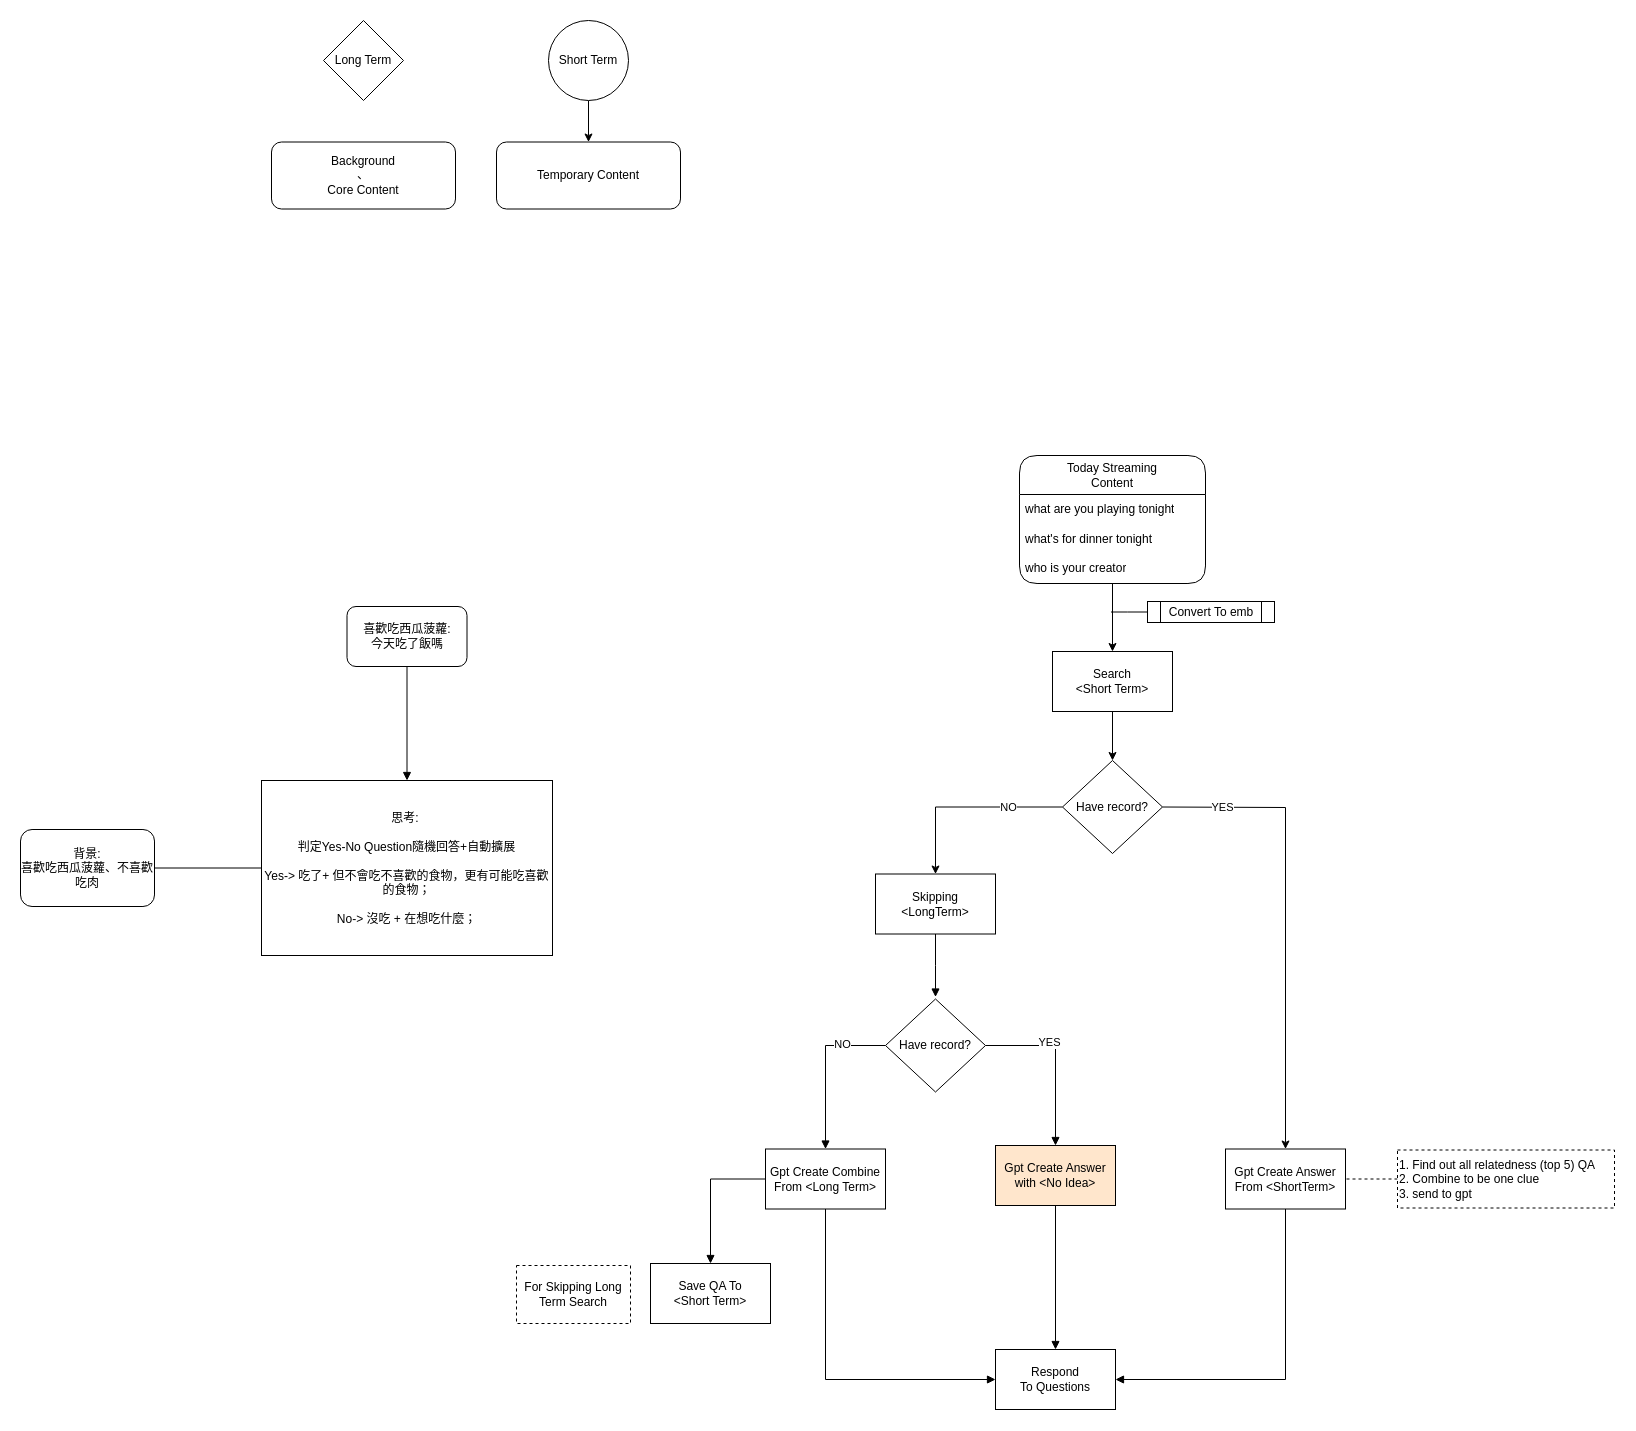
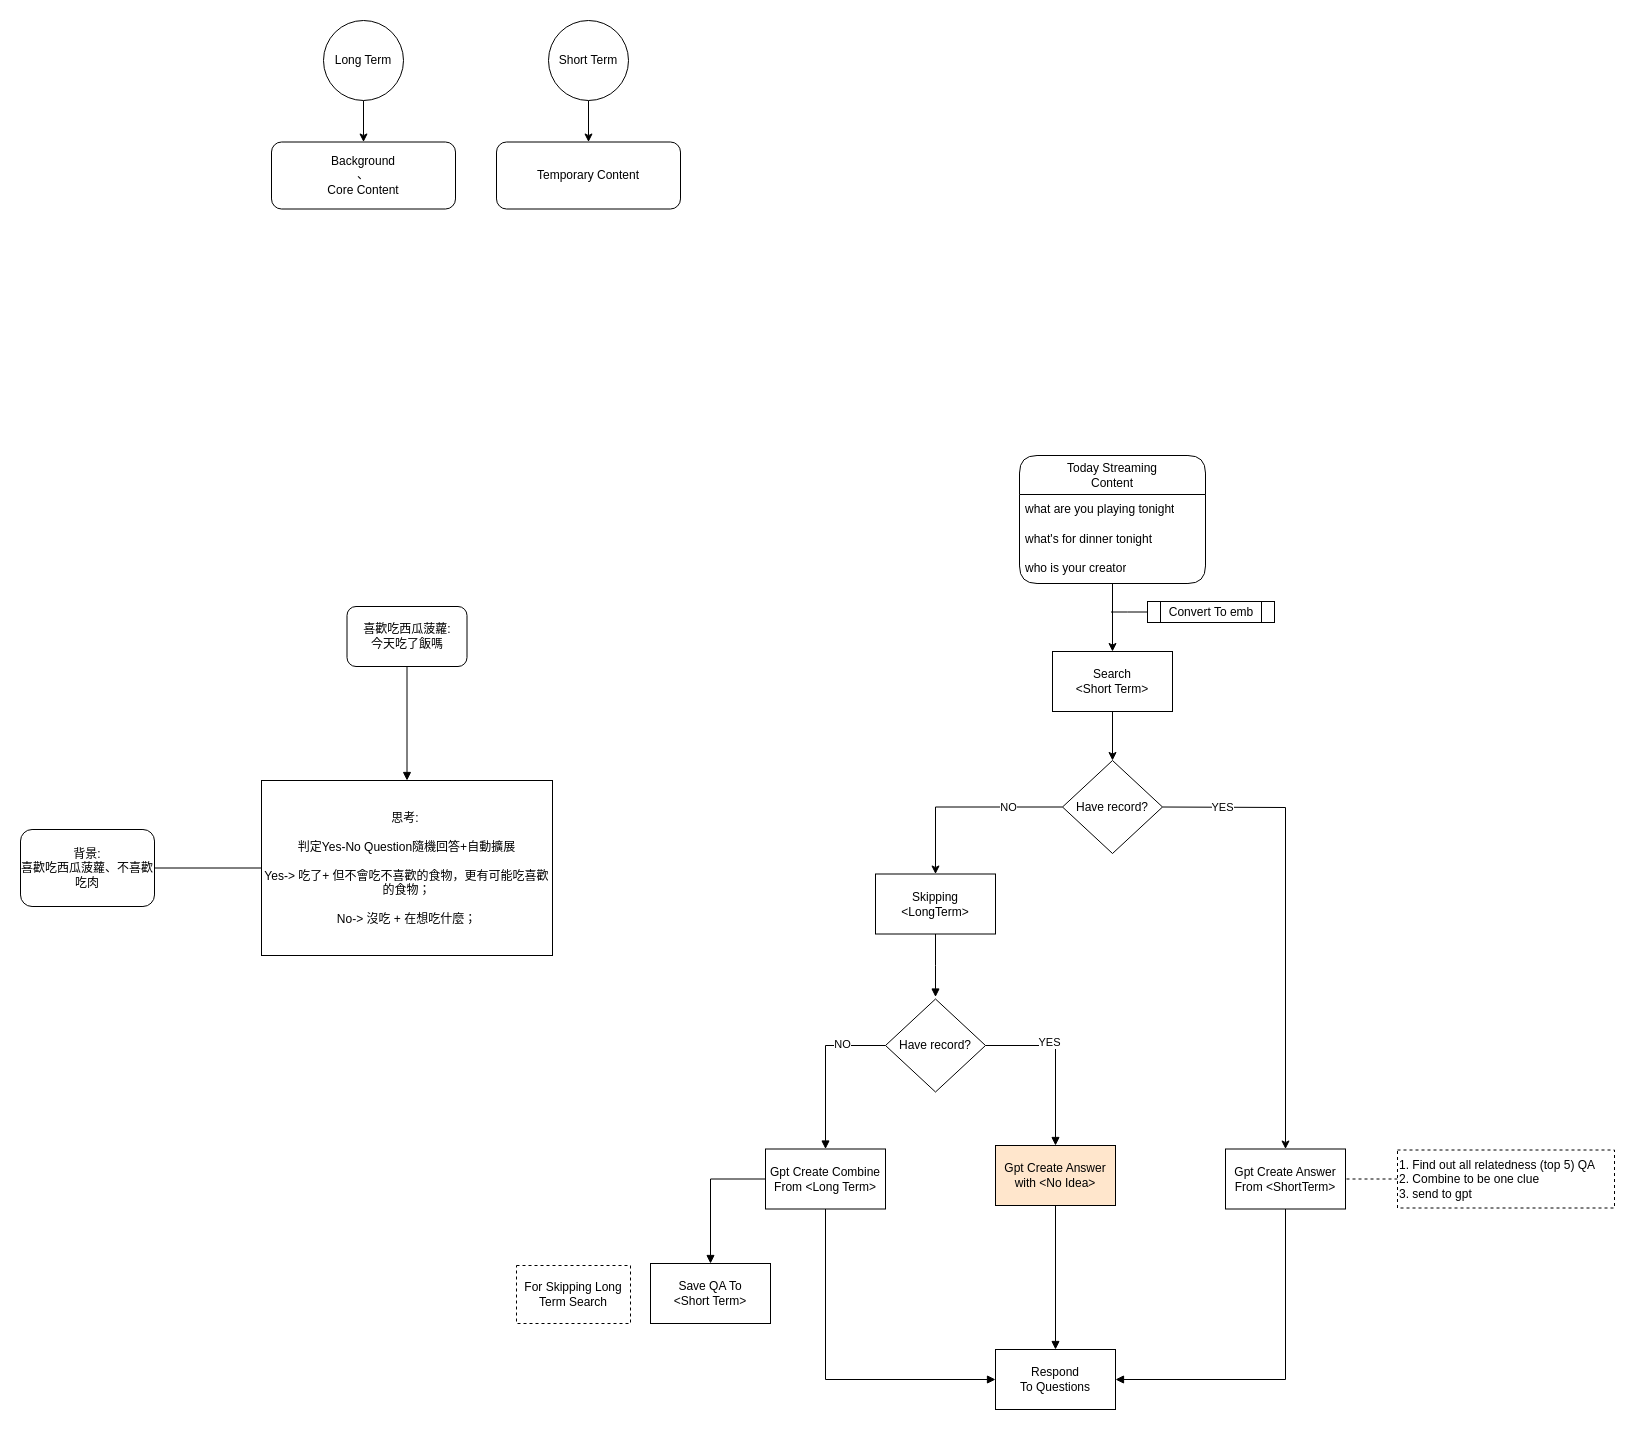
(364, 61) -> (364, 61)
none -> (364, 118)
